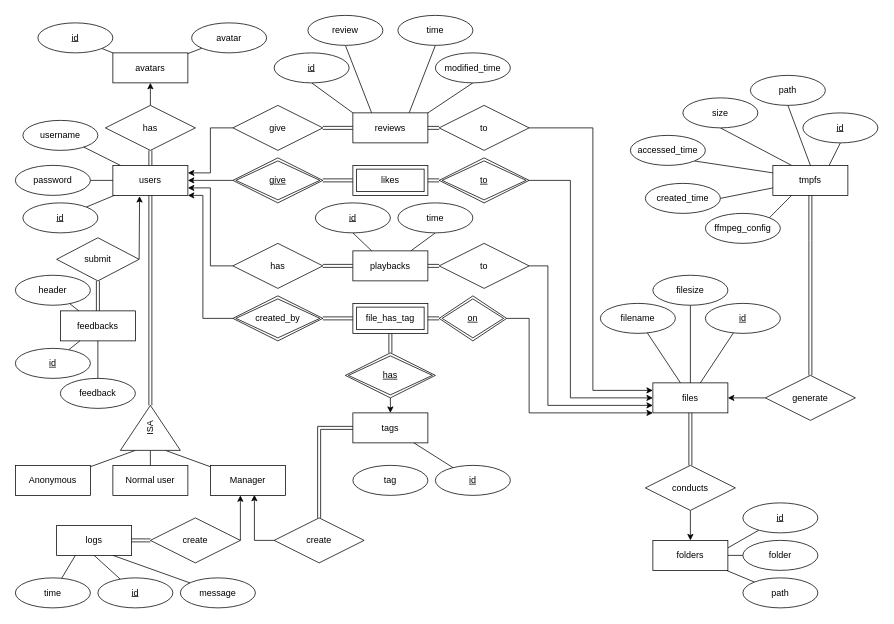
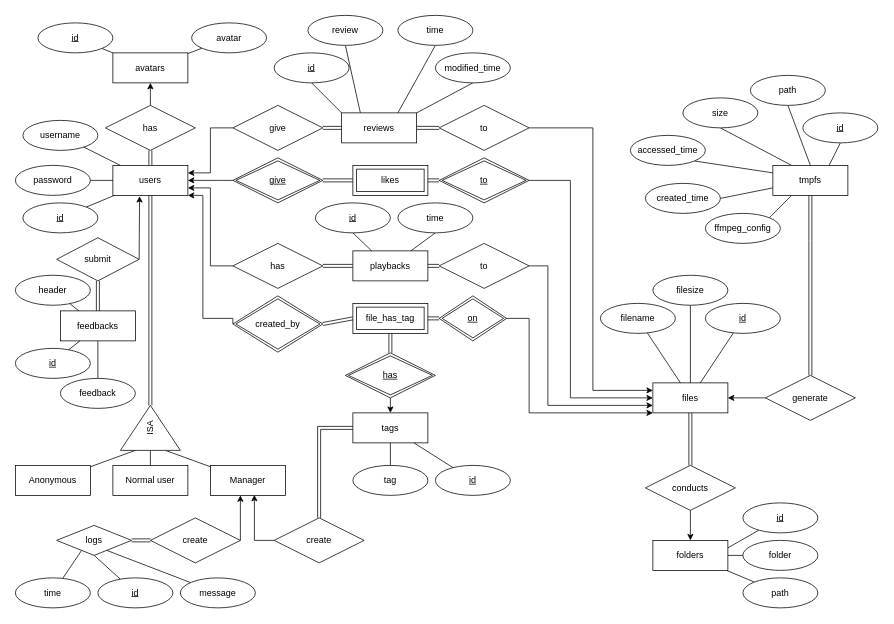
(390, 128) -> (379, 128)
(278, 318) -> (278, 324)
none -> (390, 454)
(94, 540) -> (94, 540)
